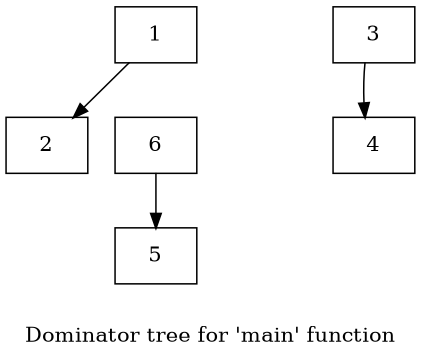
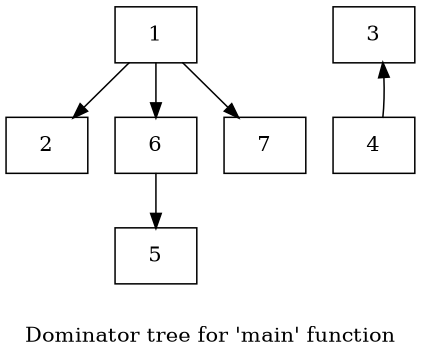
none -> (156, 83)
(364, 83) -> (384, 98)
none -> (265, 145)
